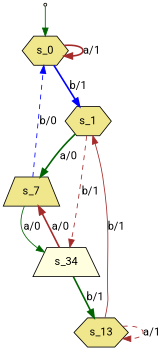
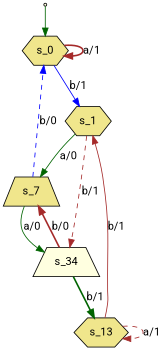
(65, 82) -> (65, 82)
(59, 151) -> (59, 151)
(61, 227) -> (61, 227)
